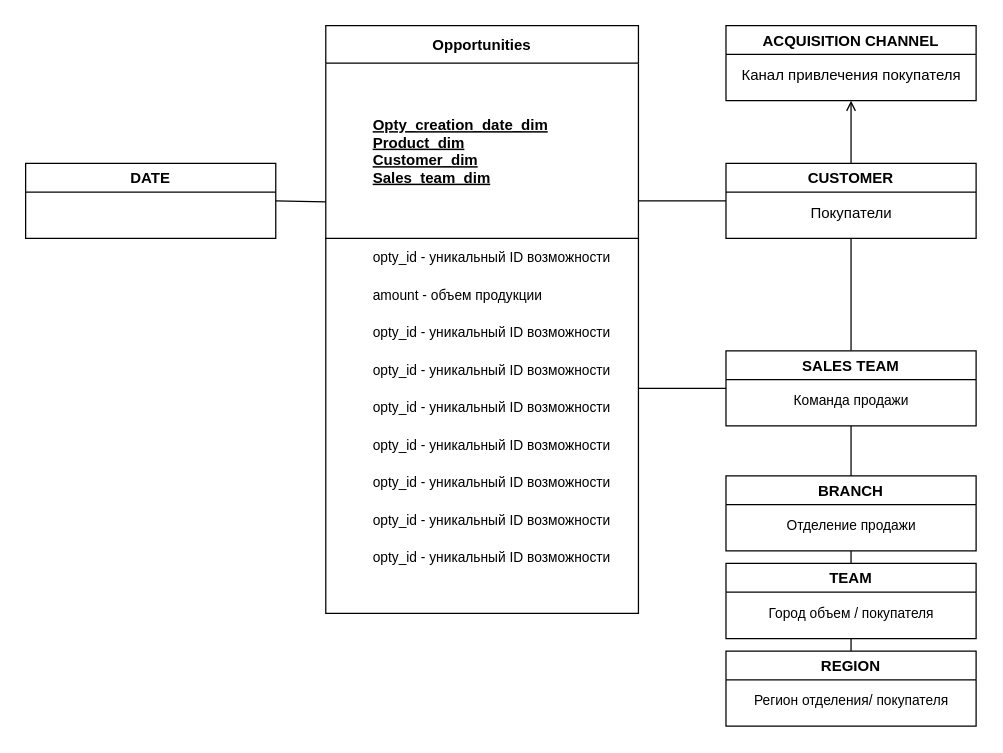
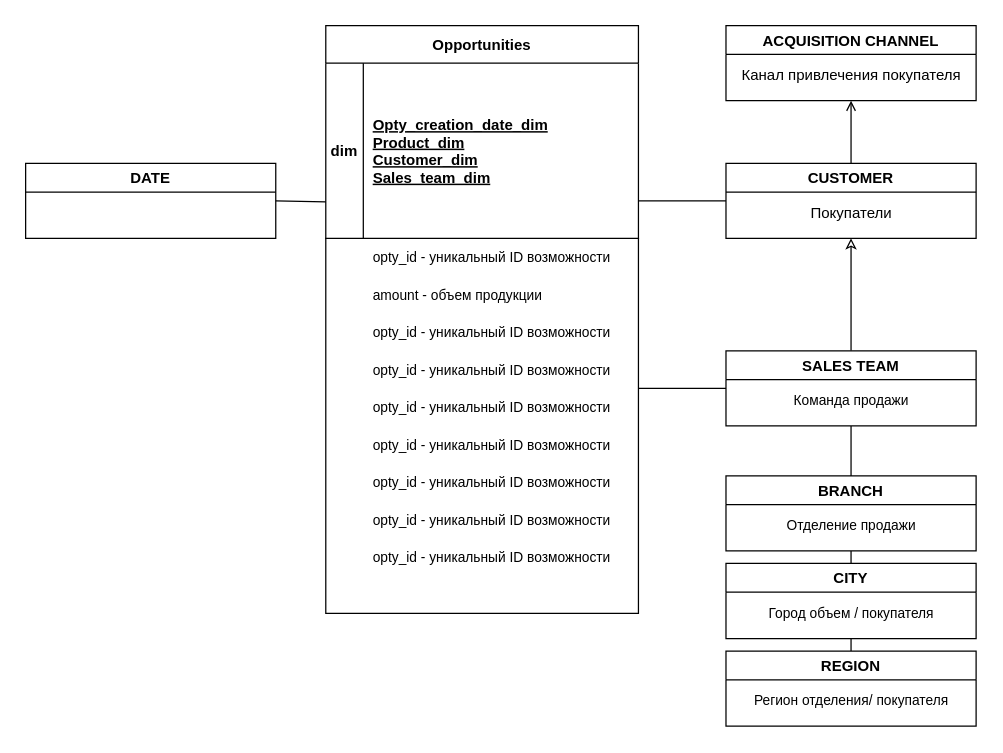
none -> (344, 151)
(851, 245) -> (851, 248)
(850, 578) -> (850, 578)
